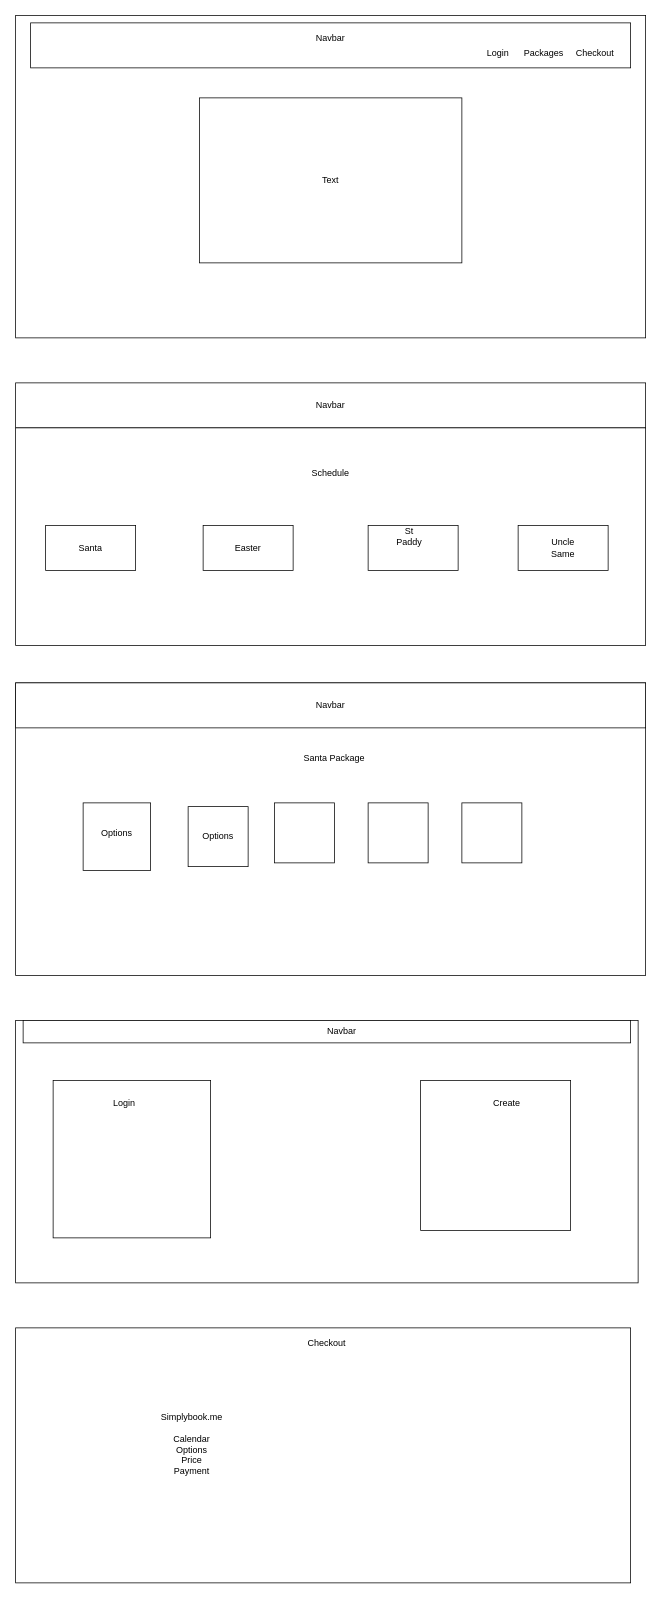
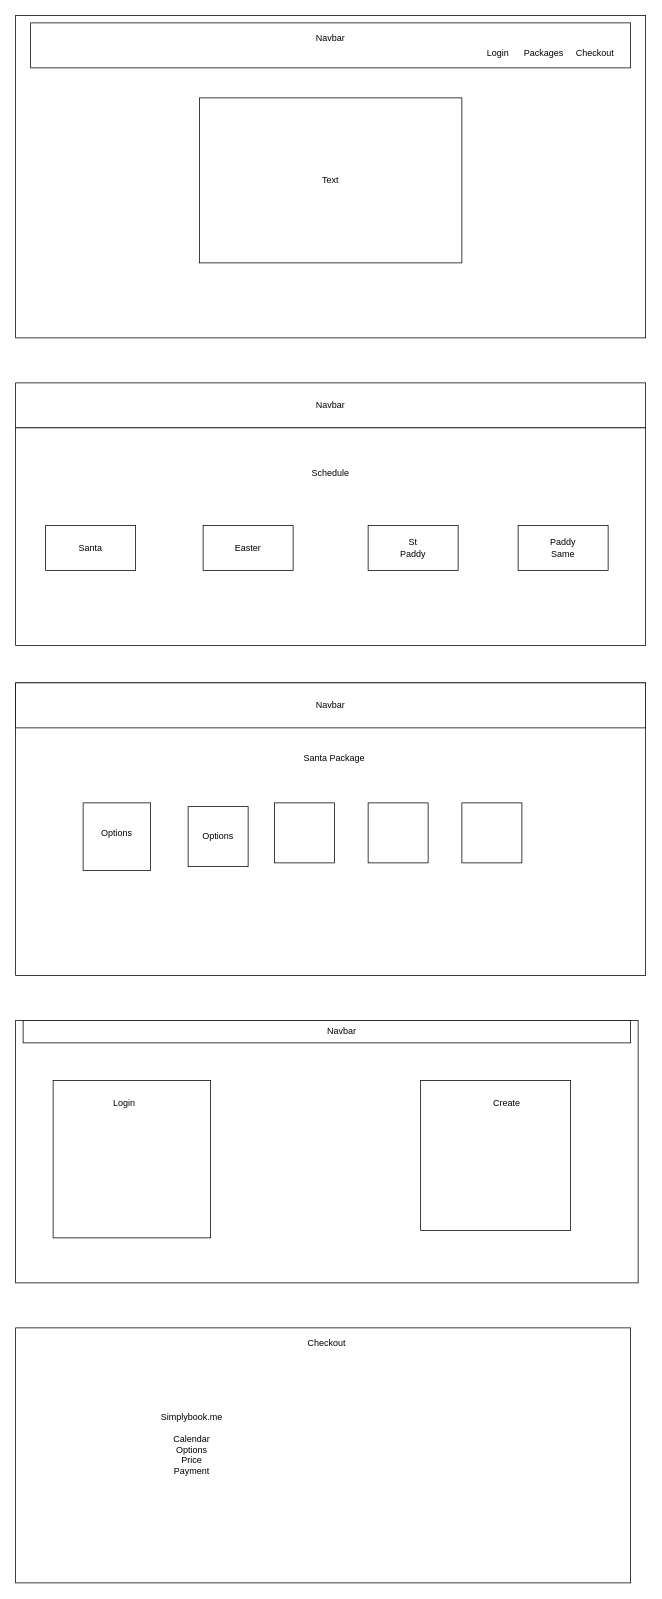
(409, 537) -> (413, 548)
(563, 548) -> (563, 548)
